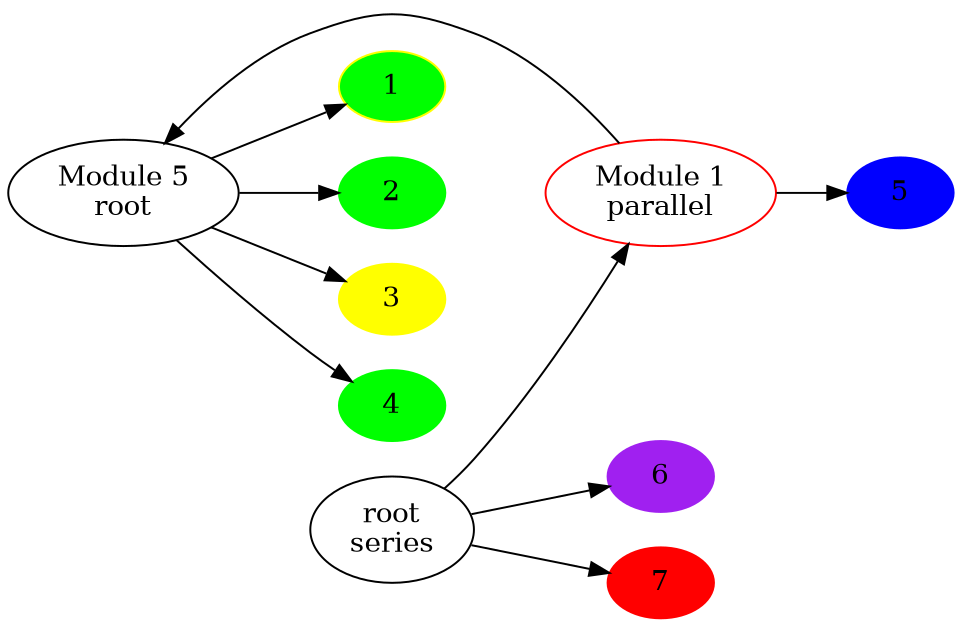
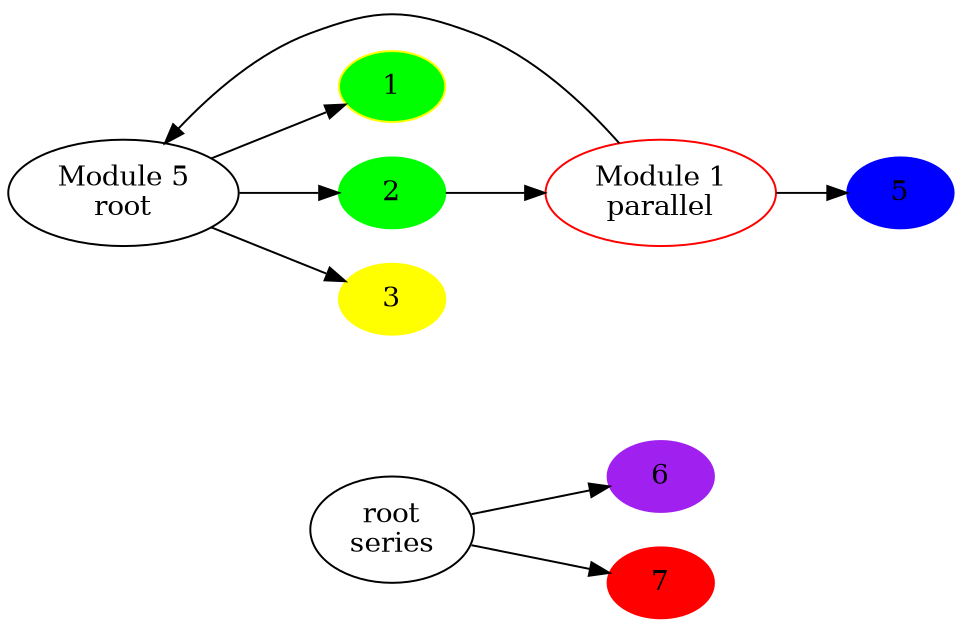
(537, 380) -> (485, 193)
(392, 406) -> none
